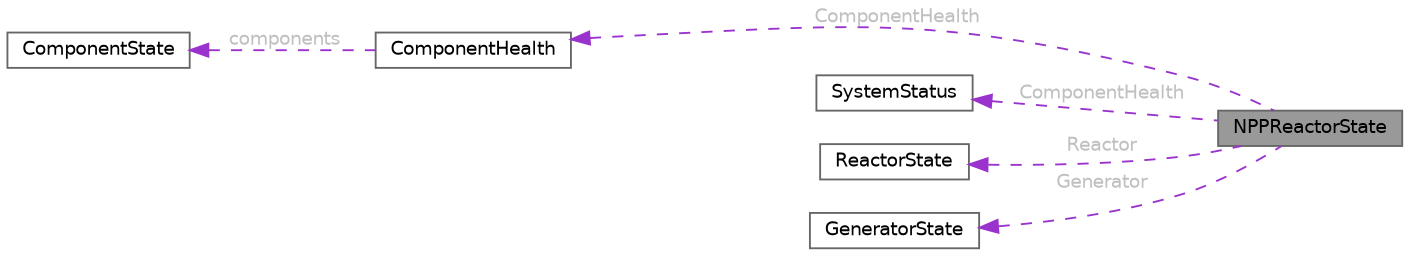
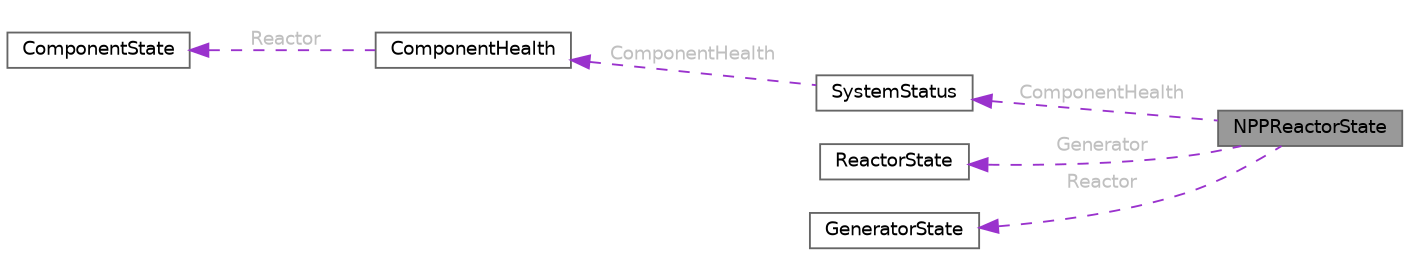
(937, 31) -> (703, 74)
(283, 40) -> (283, 40)
(1099, 146) -> (1099, 146)
(1099, 183) -> (1099, 183)
